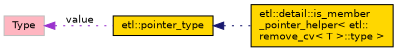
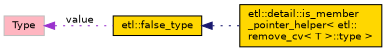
(163, 26) -> (157, 26)
